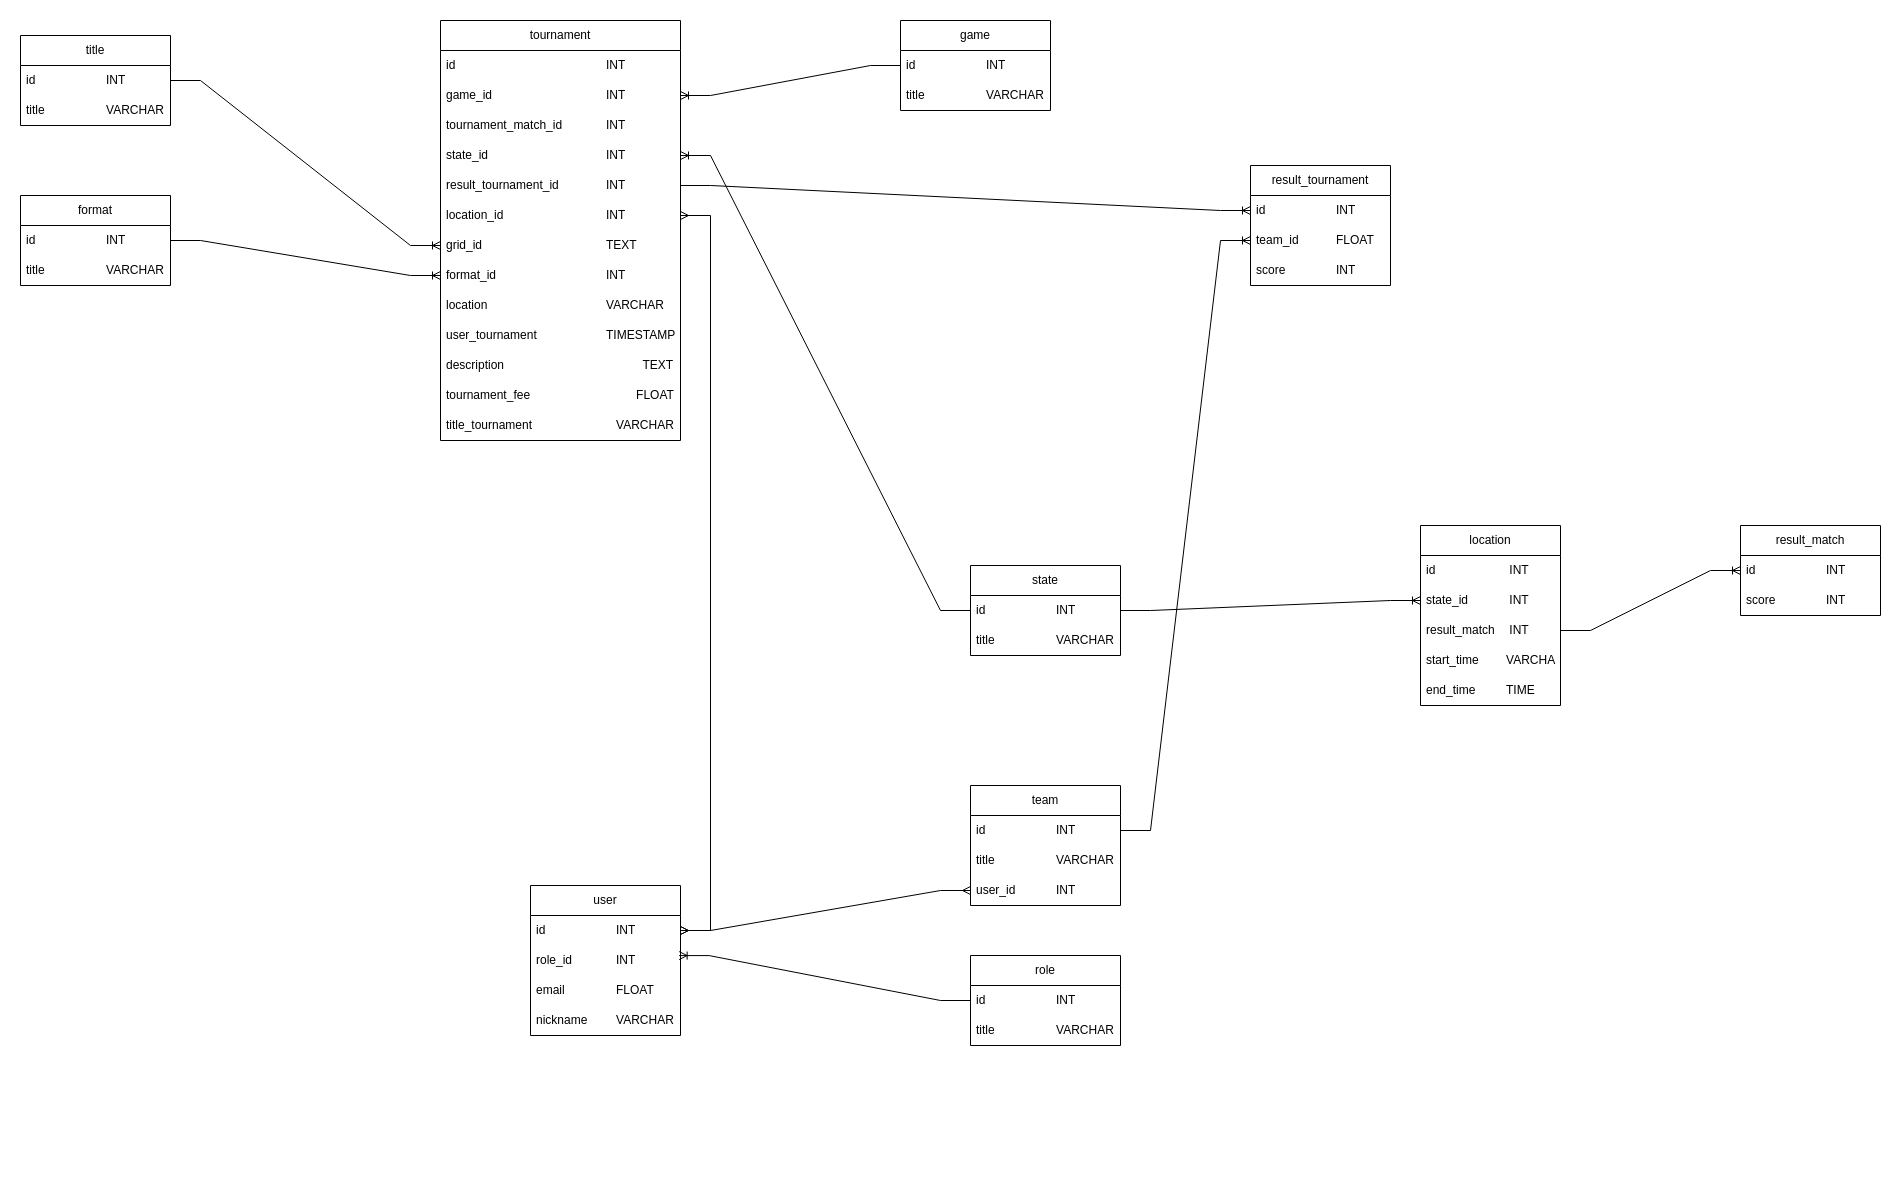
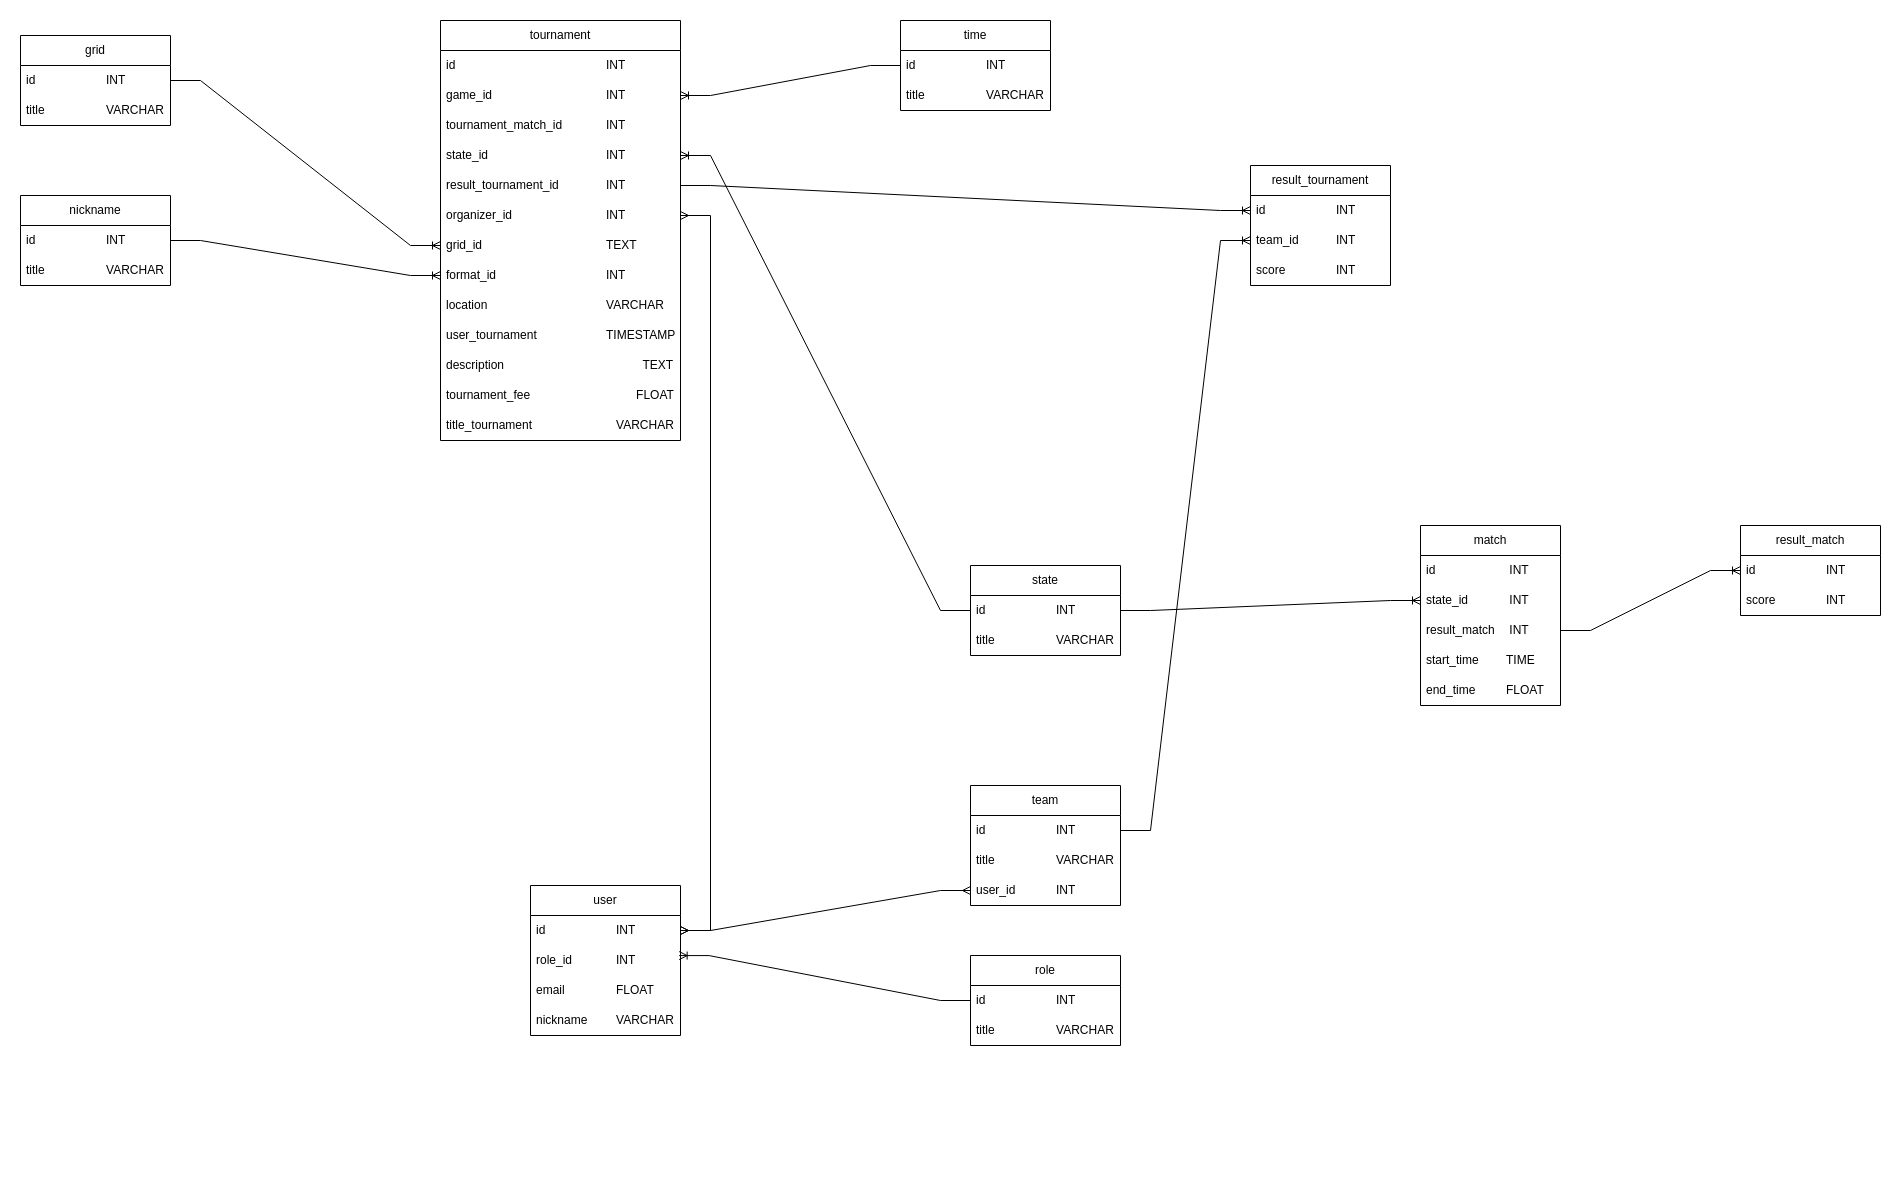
(976, 36) -> (976, 36)
(96, 51) -> (96, 51)
(96, 211) -> (96, 211)
(511, 216) -> (516, 216)
(1302, 241) -> (1295, 241)
(1491, 541) -> (1491, 541)
(1485, 661) -> (1475, 661)
(1472, 691) -> (1475, 691)
